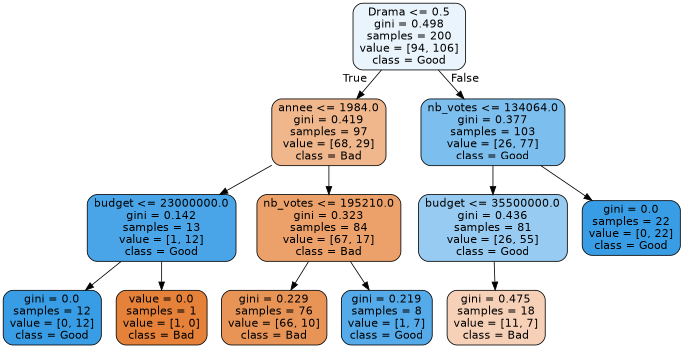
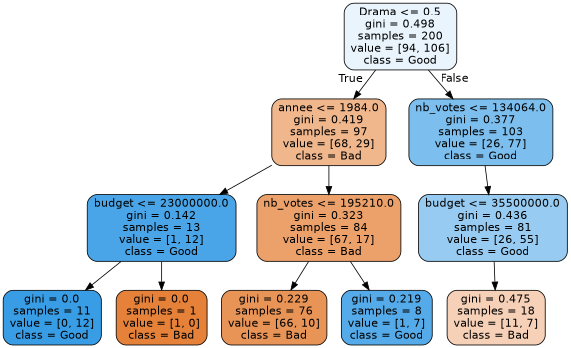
(631, 228) -> none
(52, 318) -> (52, 318)
(162, 318) -> (162, 318)
